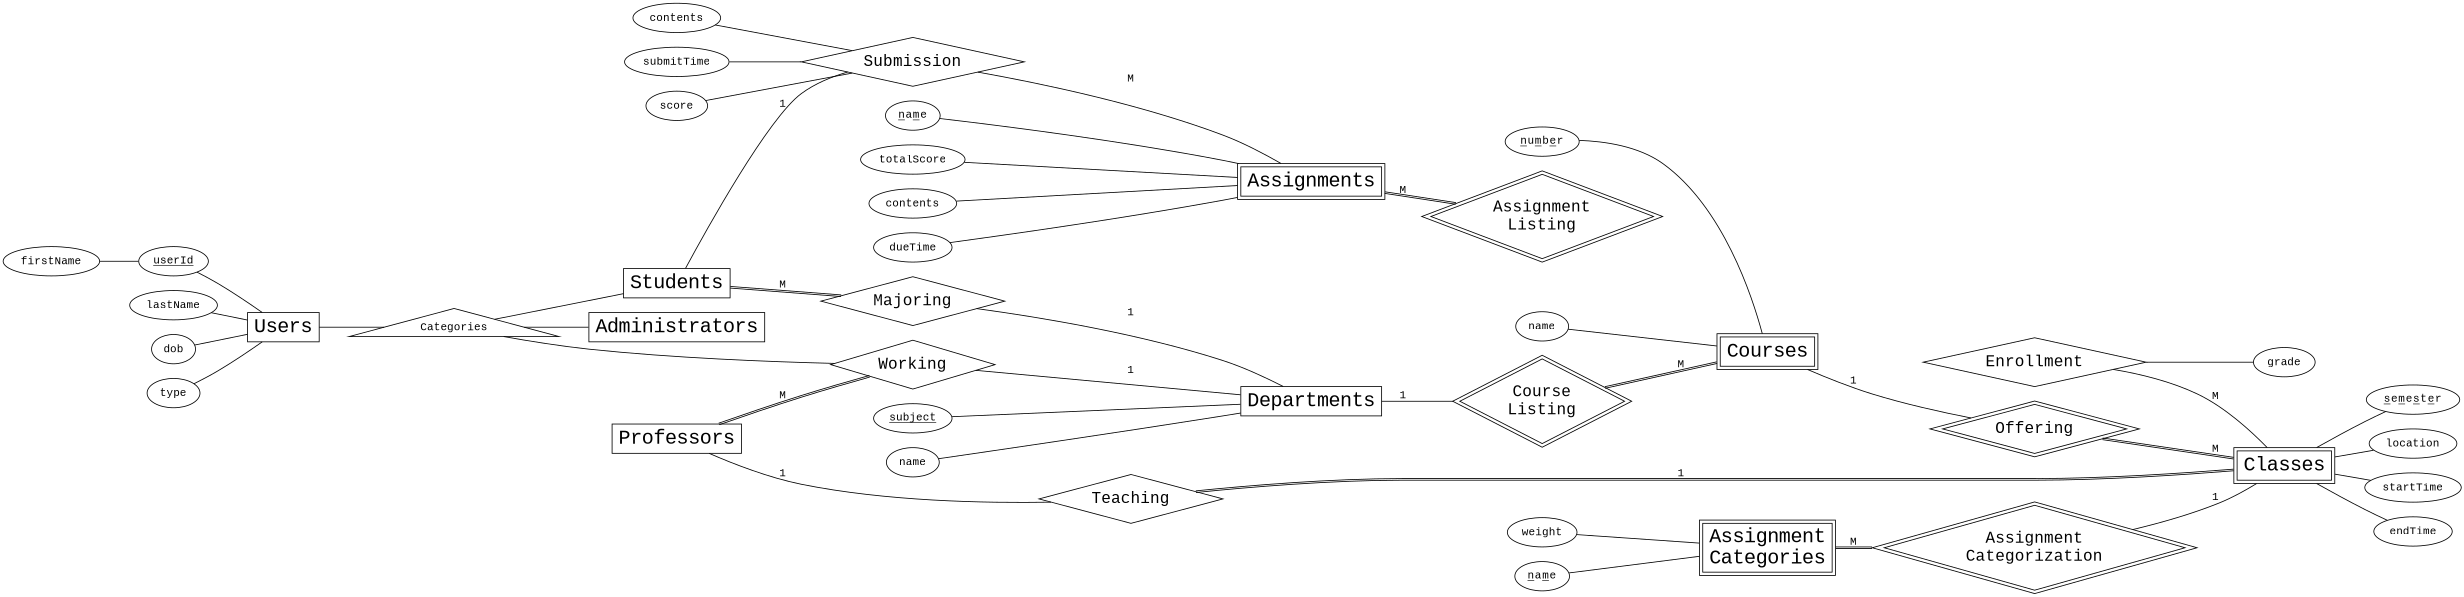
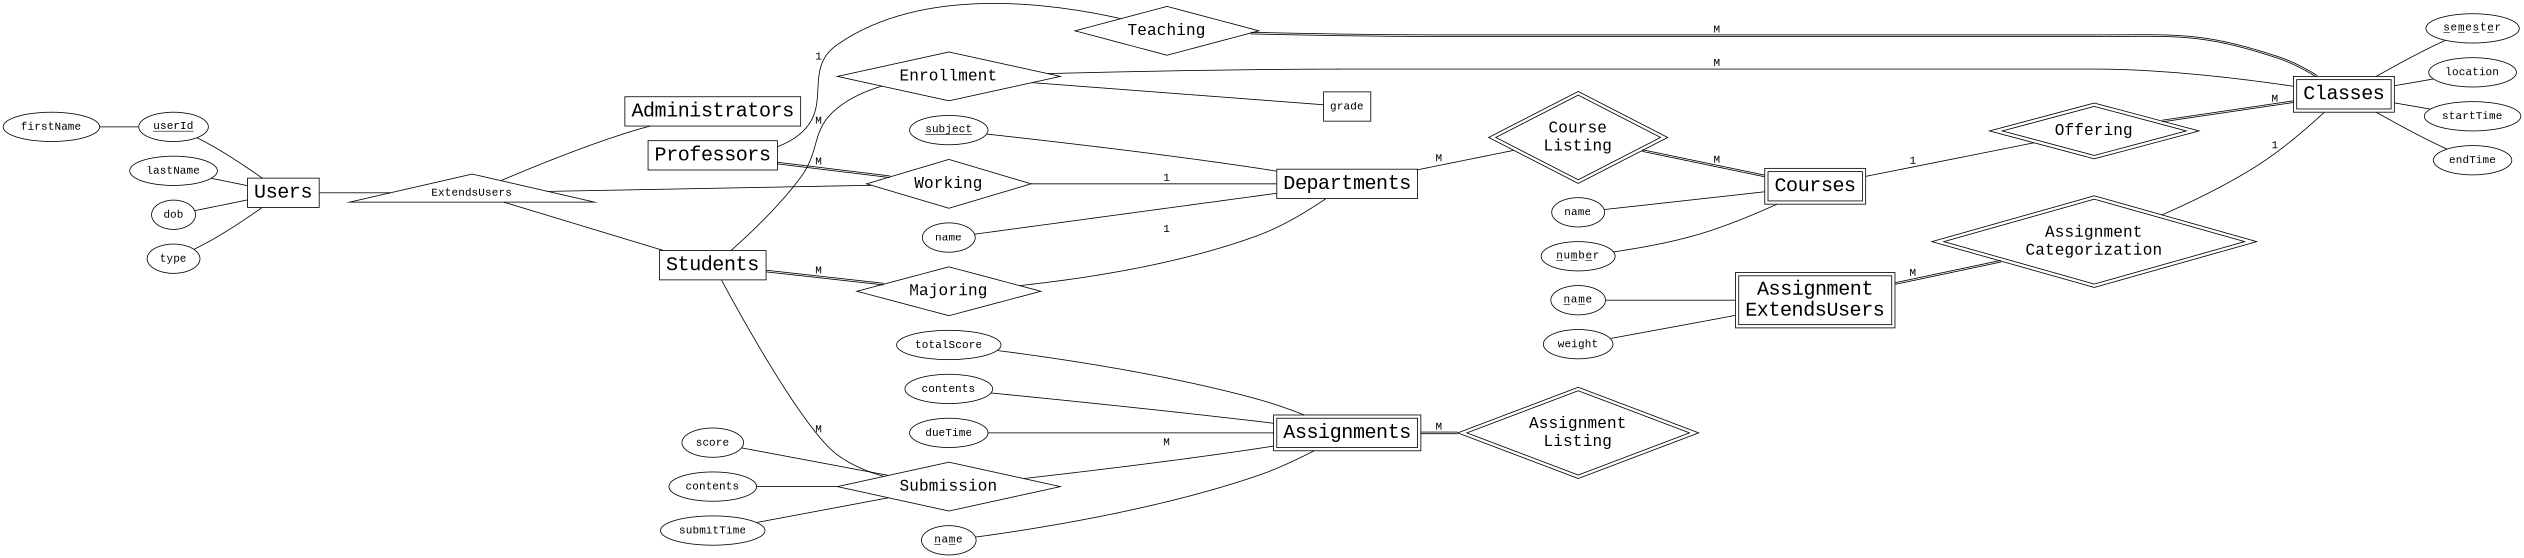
(783, 104) -> (819, 429)
none -> (810, 160)
(454, 327) -> (472, 193)
(2284, 362) -> (1347, 107)
(1403, 395) -> (1439, 158)
(1681, 473) -> (1717, 30)
(1767, 548) -> (1815, 300)
